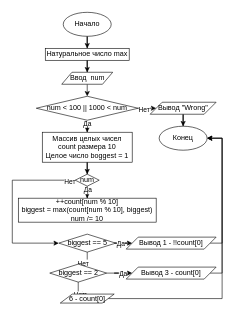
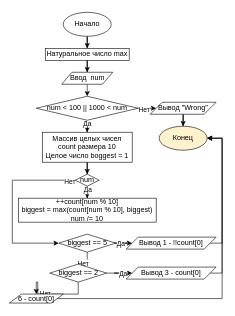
(183, 138) -> (183, 138)
(87, 299) -> (36, 299)
